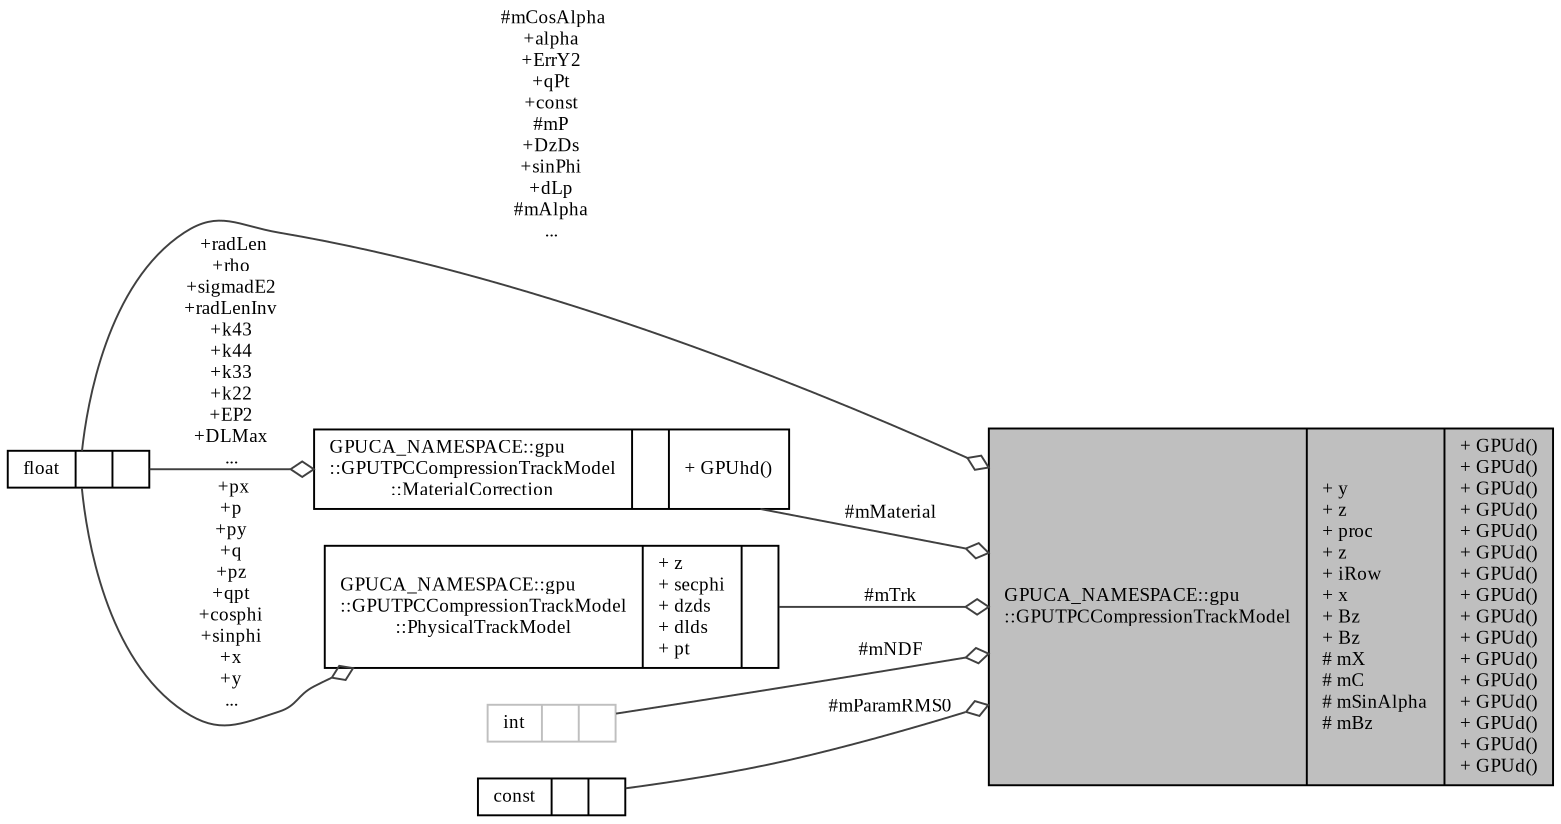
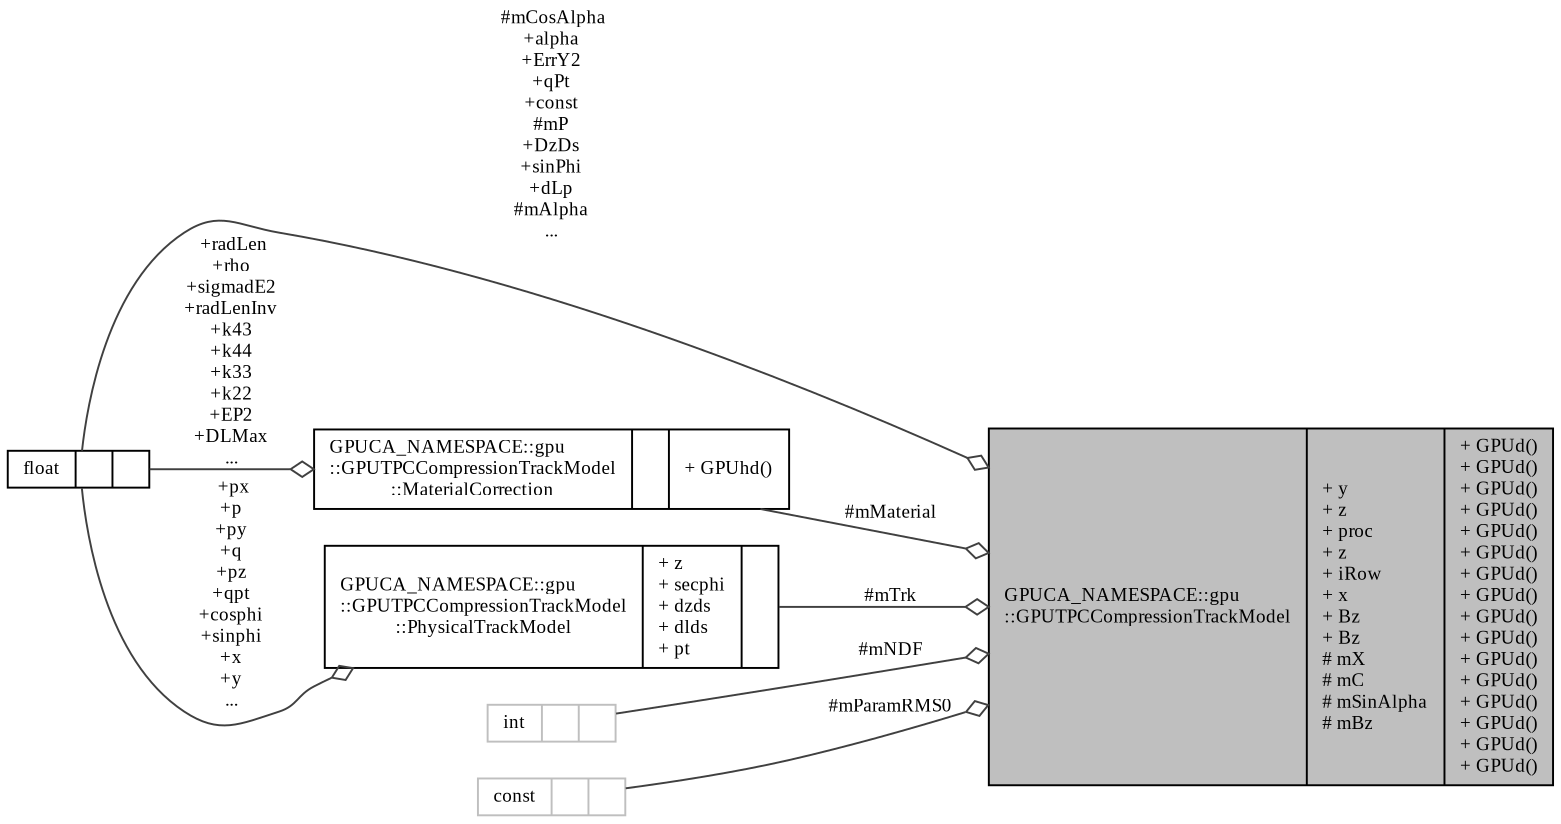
(552, 797) -> (552, 797)
